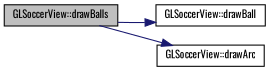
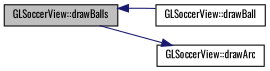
(131, 23) -> (142, 8)
